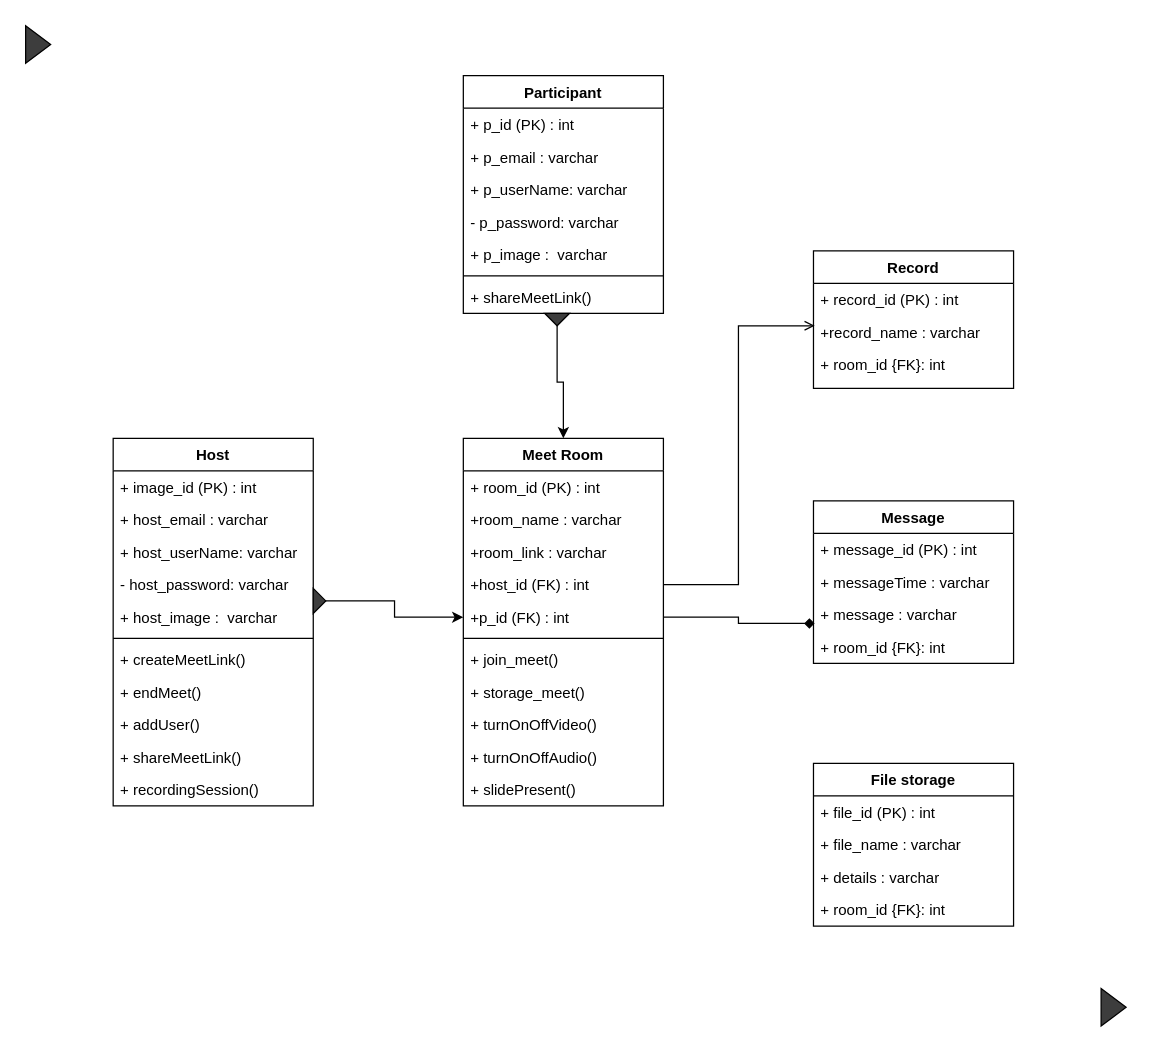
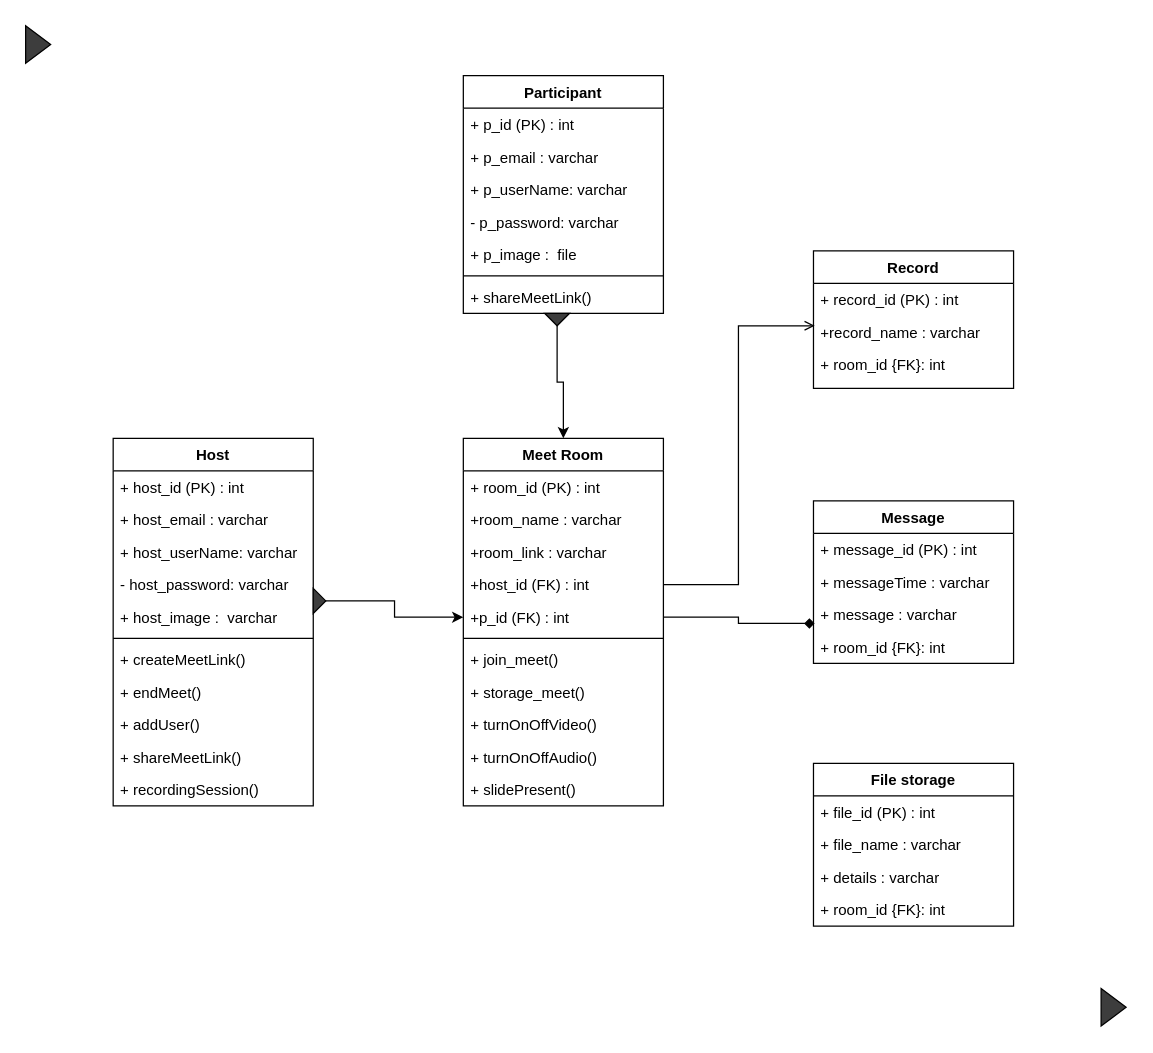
(544, 255) -> (528, 255)
(193, 488) -> (190, 488)
